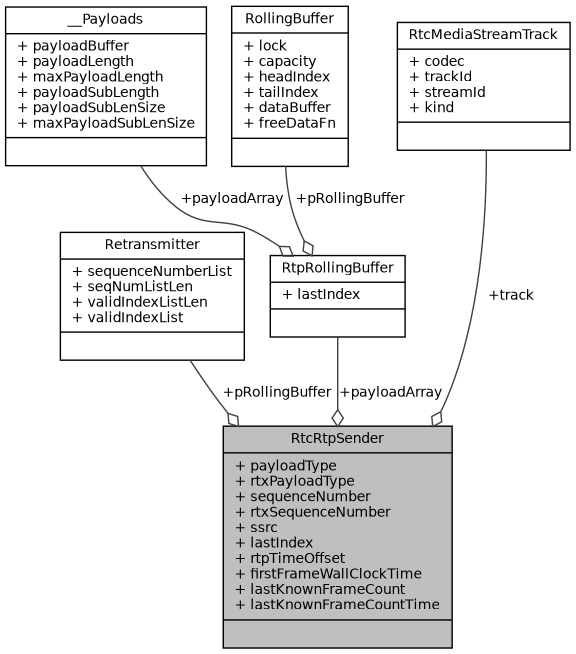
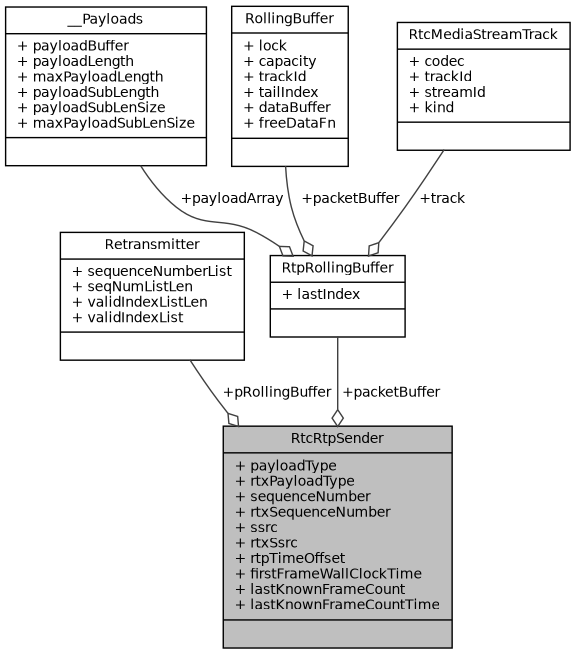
(287, 77) -> (275, 77)
(348, 199) -> (348, 199)
(477, 283) -> (412, 197)
(389, 393) -> (389, 393)
(275, 543) -> (267, 543)
